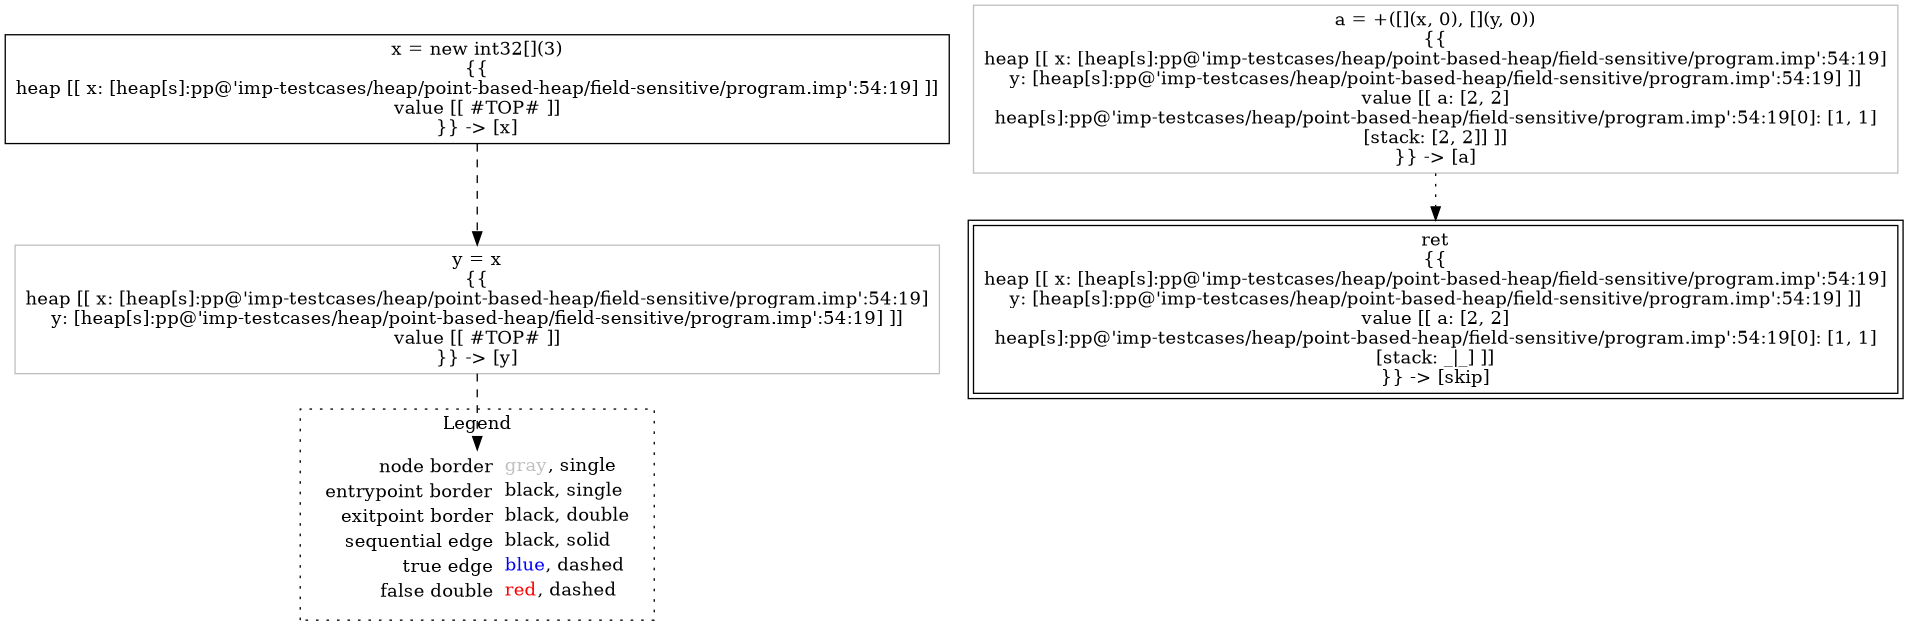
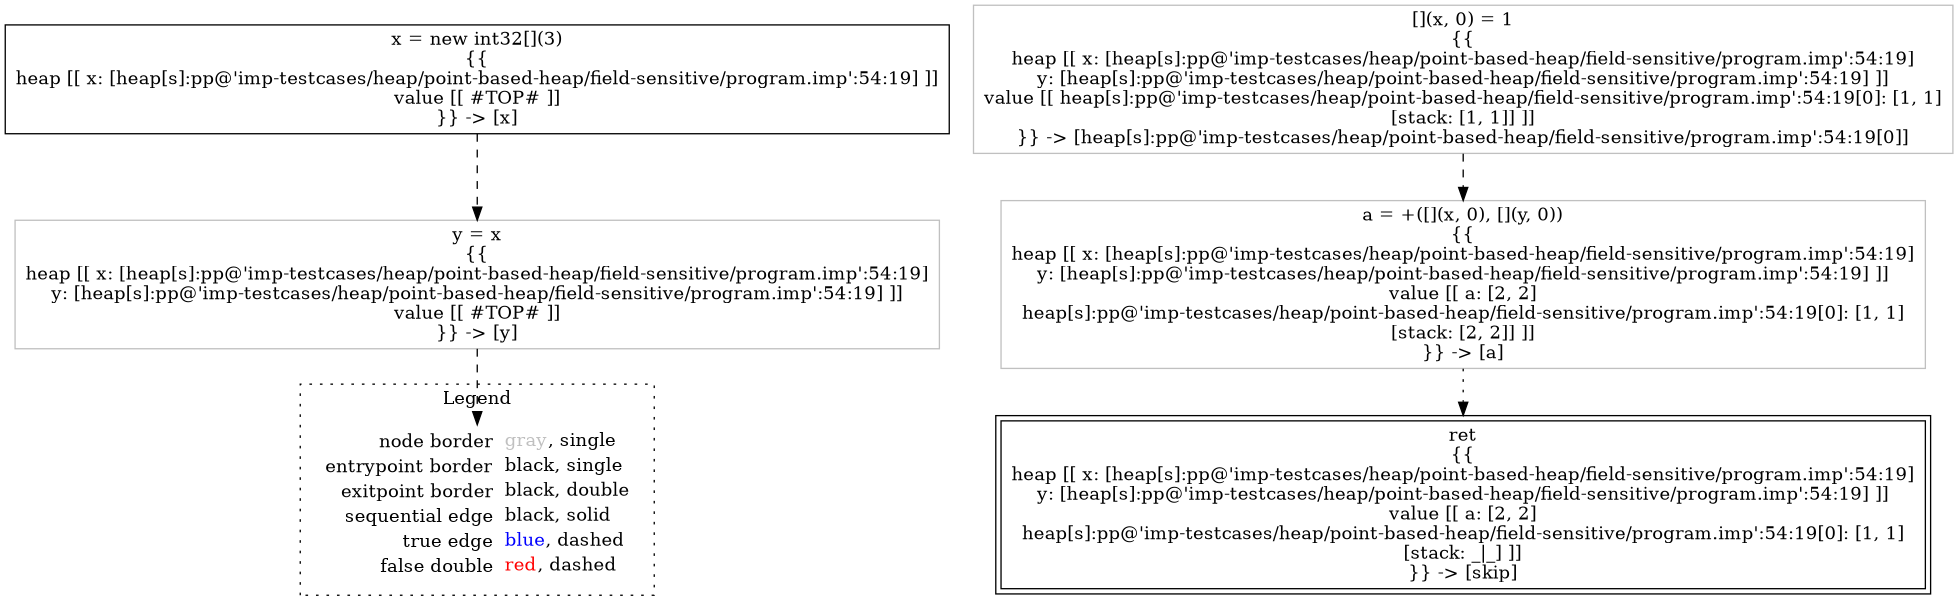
none -> (1463, 79)
